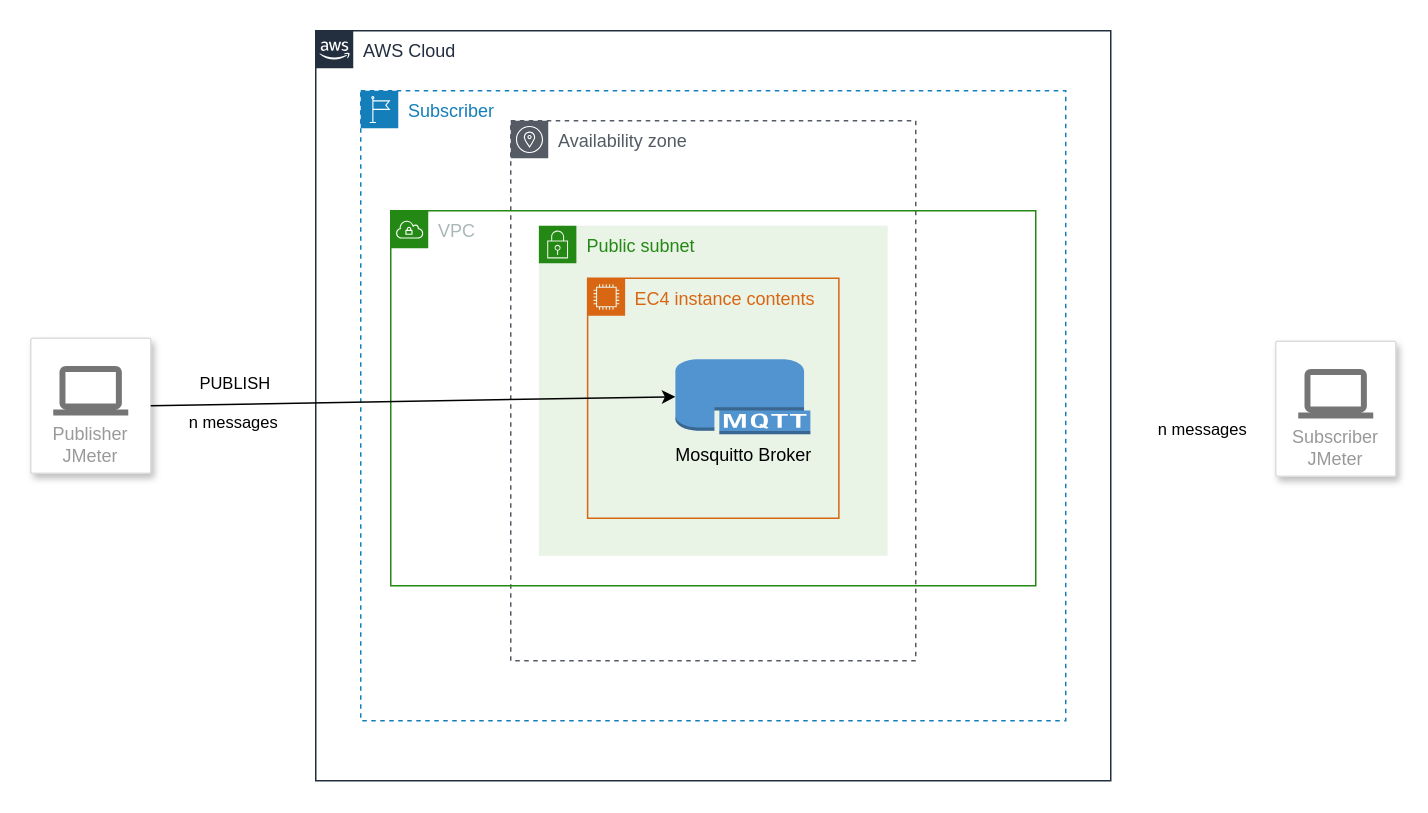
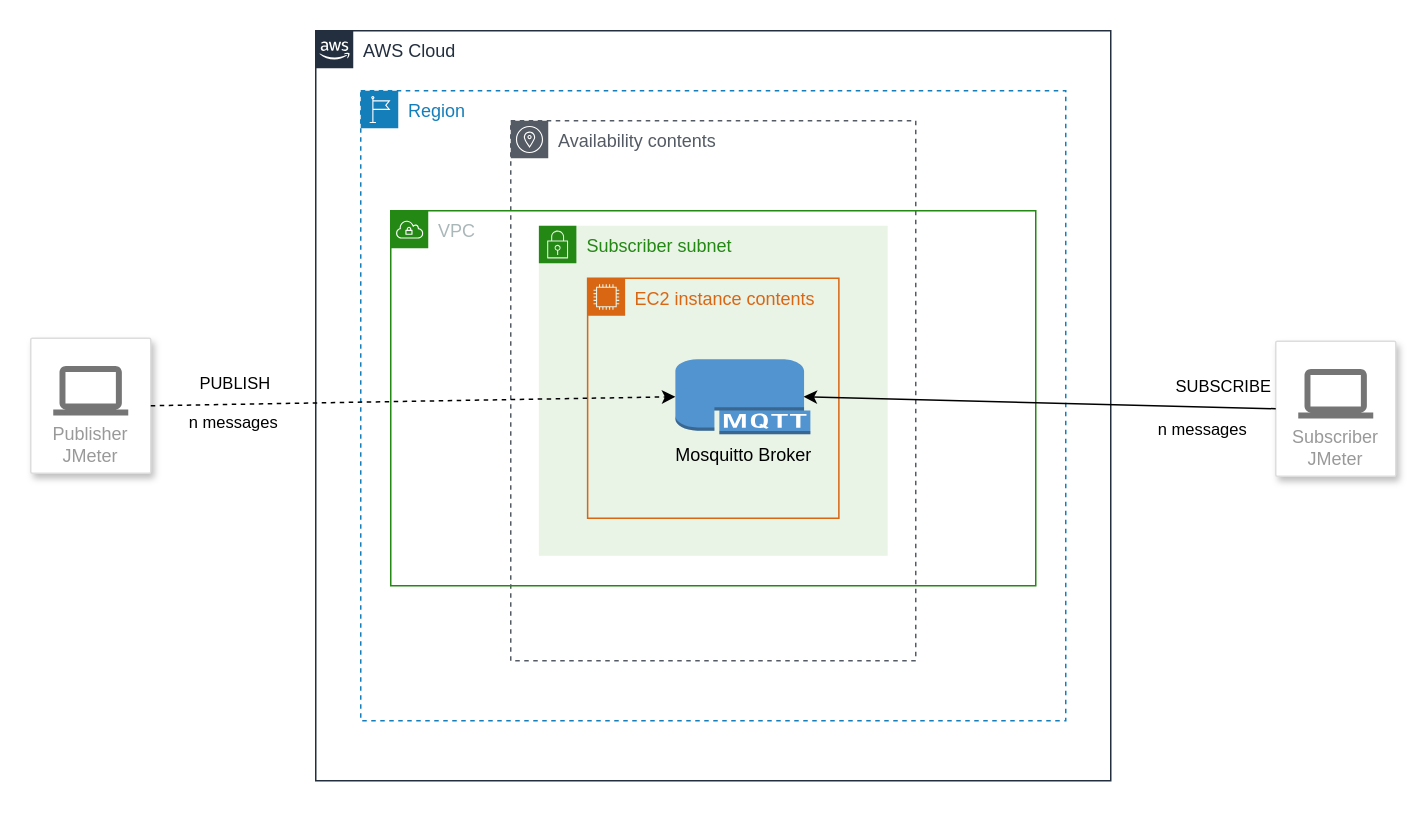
(457, 112) -> (437, 112)
(630, 142) -> (651, 142)
(646, 247) -> (668, 247)
(734, 300) -> (734, 300)
(409, 401) -> (409, 401)
none -> (1044, 403)
